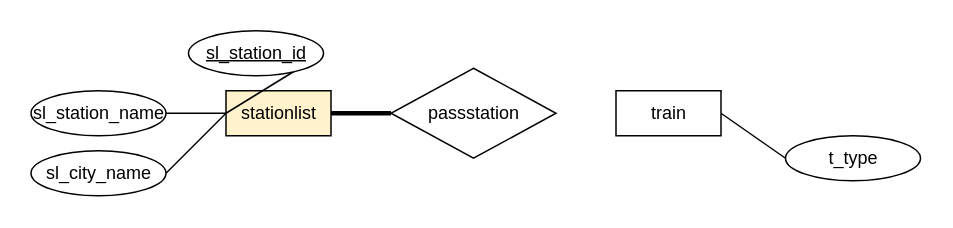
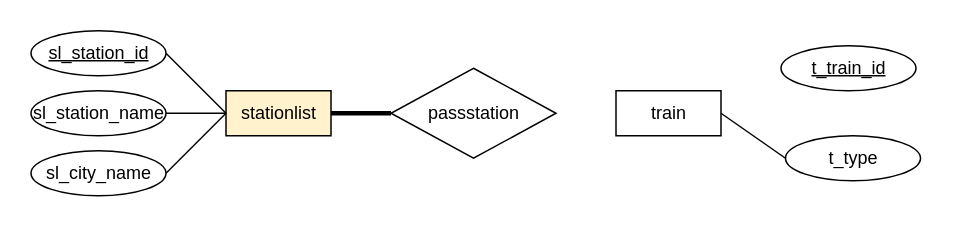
(256, 53) -> (98, 53)
none -> (848, 68)
